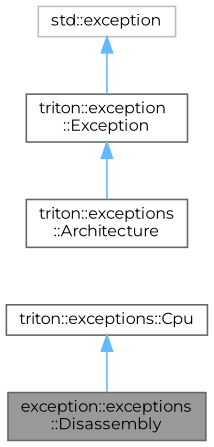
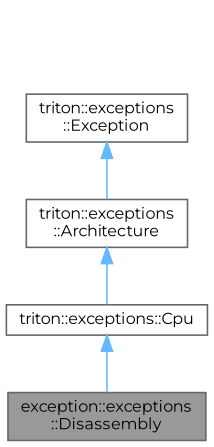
(107, 22) -> none
(107, 118) -> (107, 118)
none -> (107, 284)
